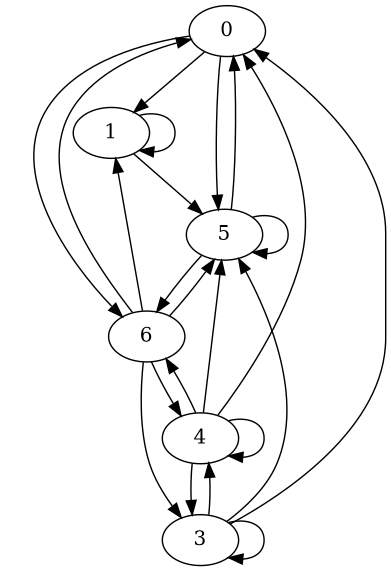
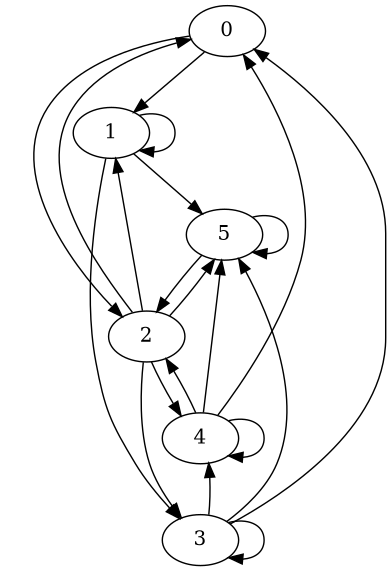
(217, 126) -> none
(235, 140) -> none
(147, 337) -> (147, 337)
(191, 482) -> (93, 343)
